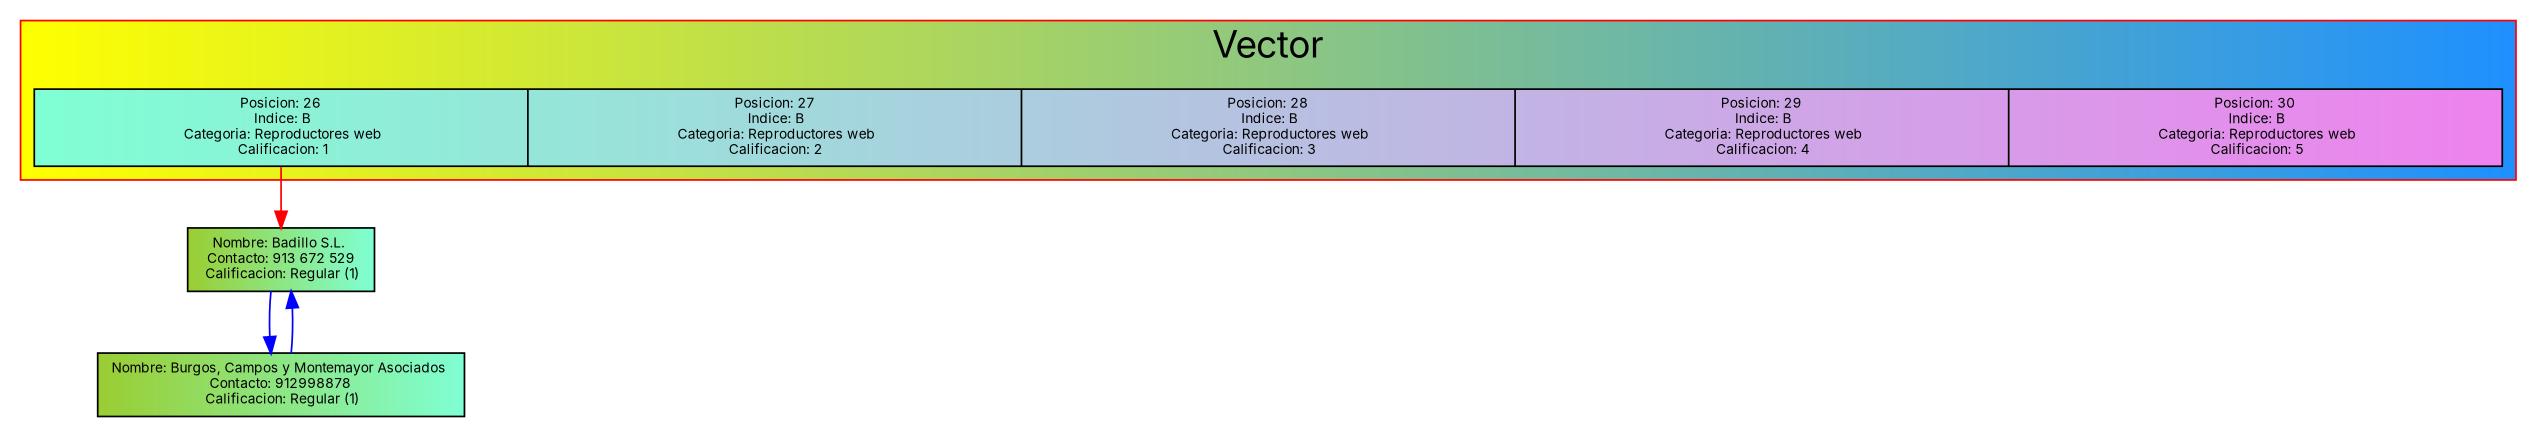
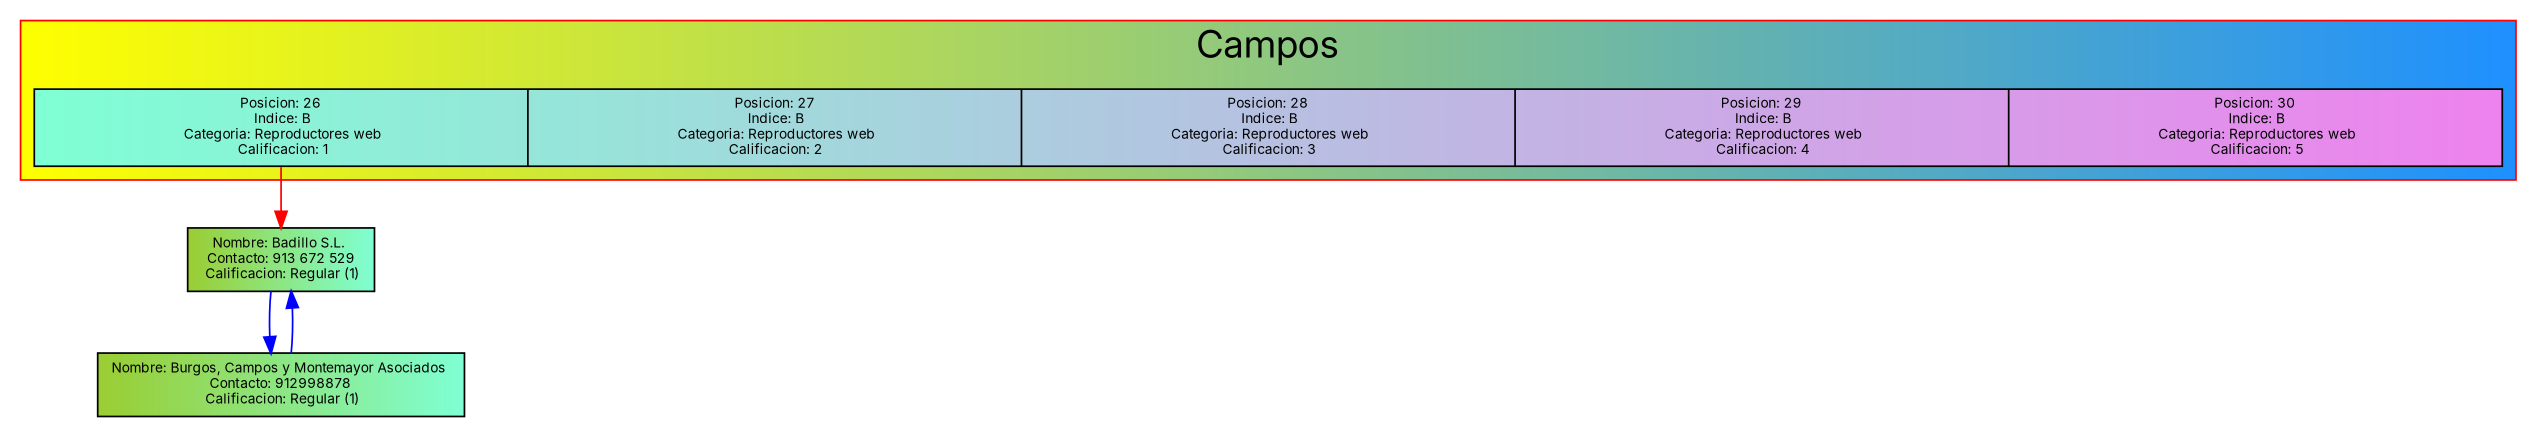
(1268, 48) -> (1268, 48)
